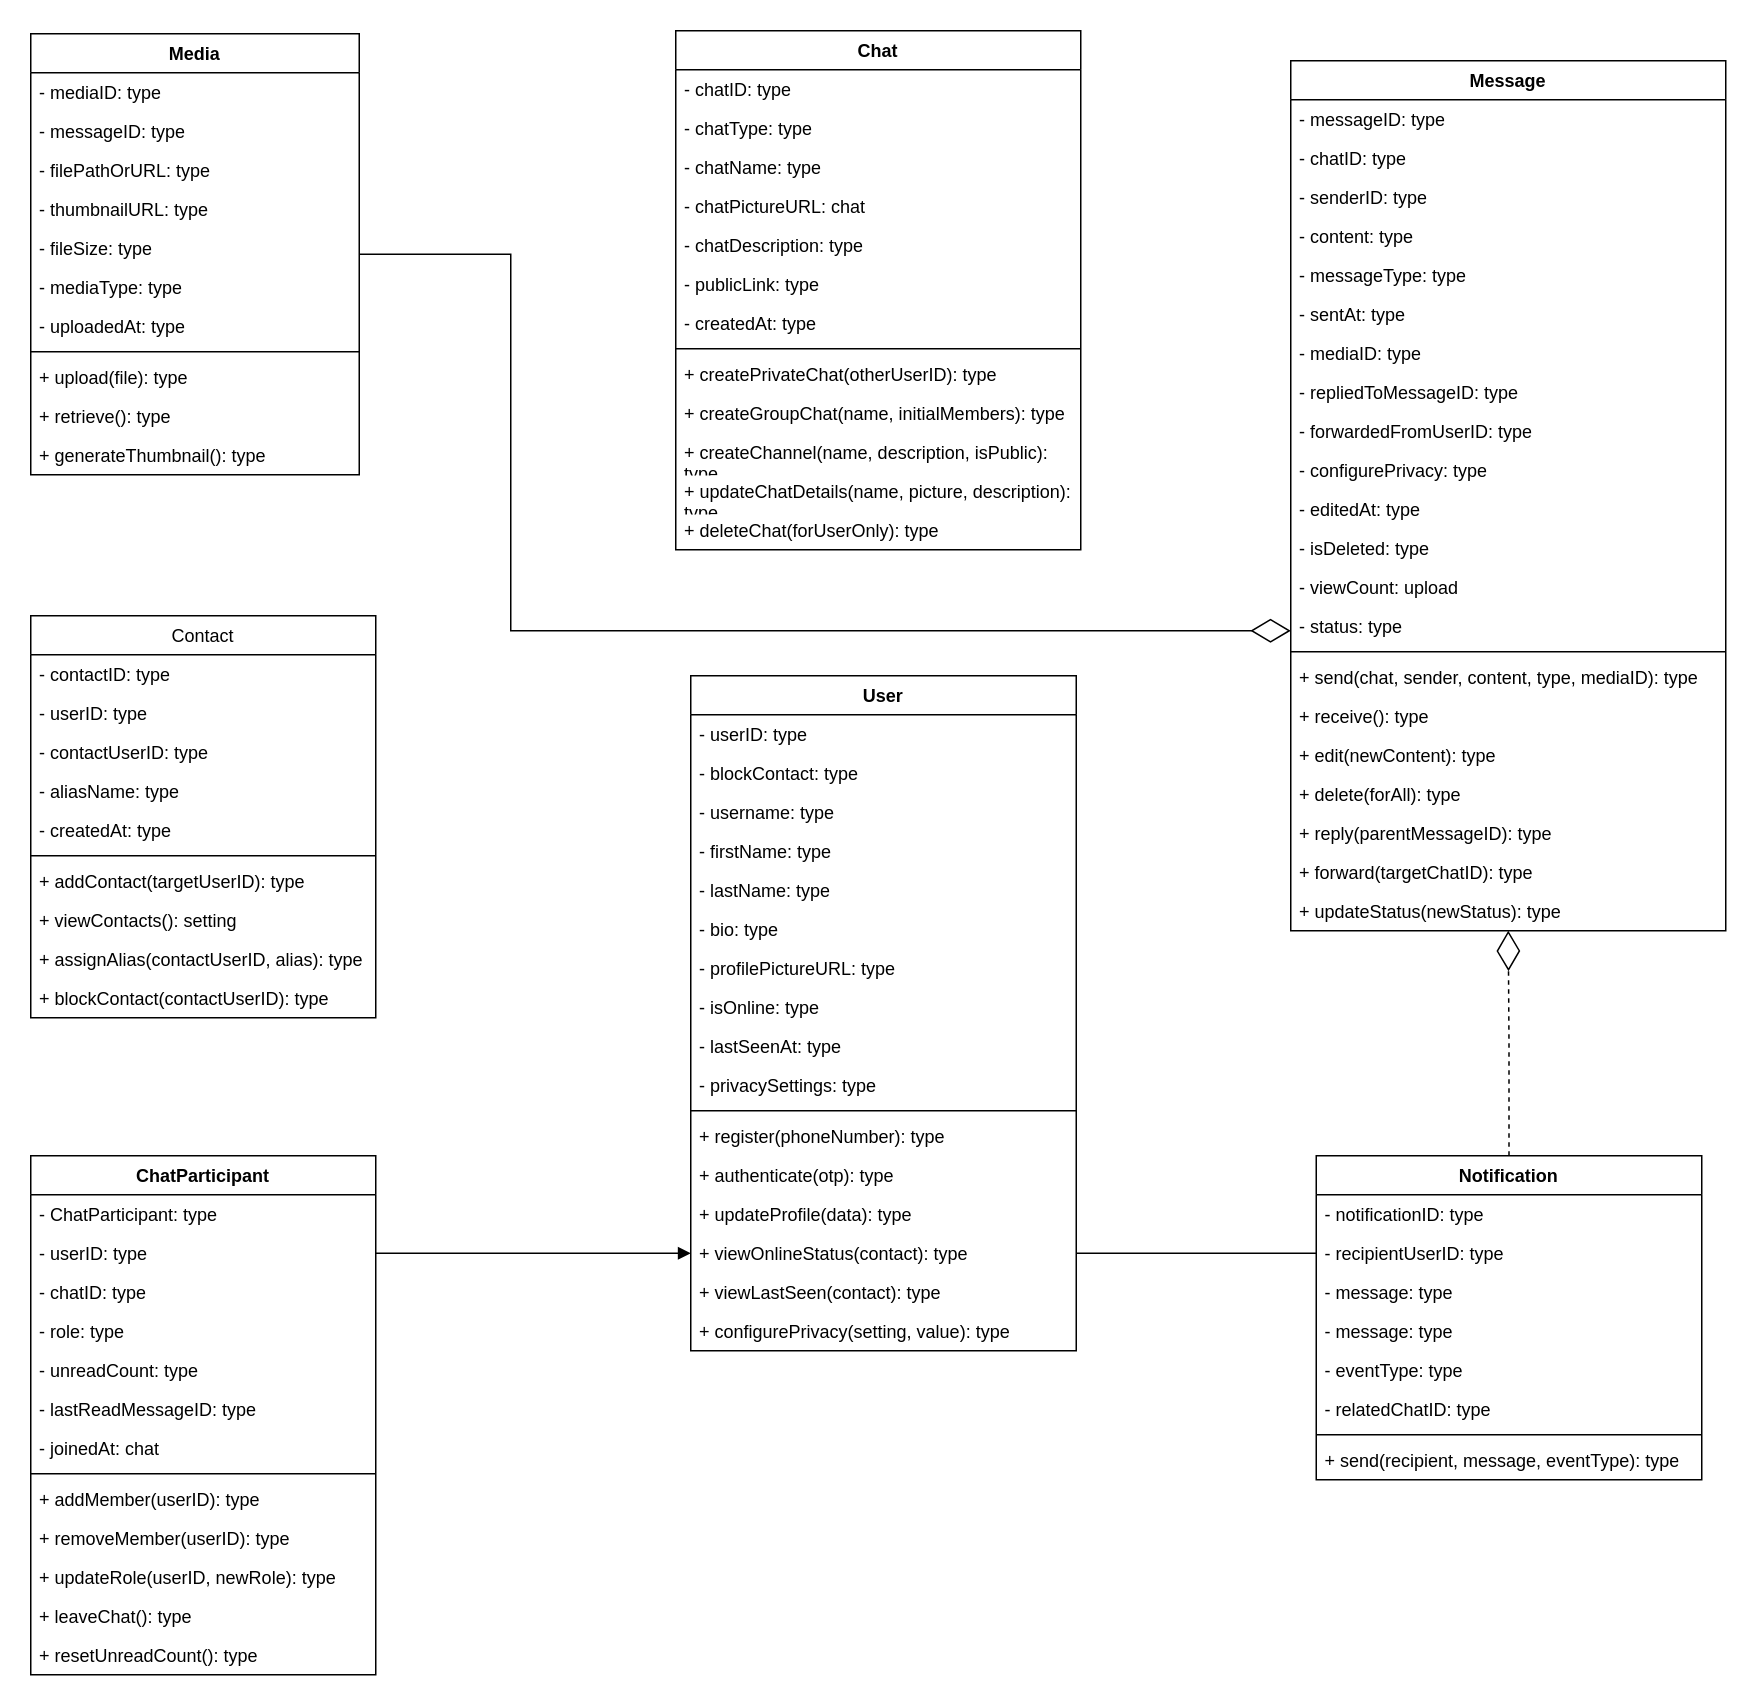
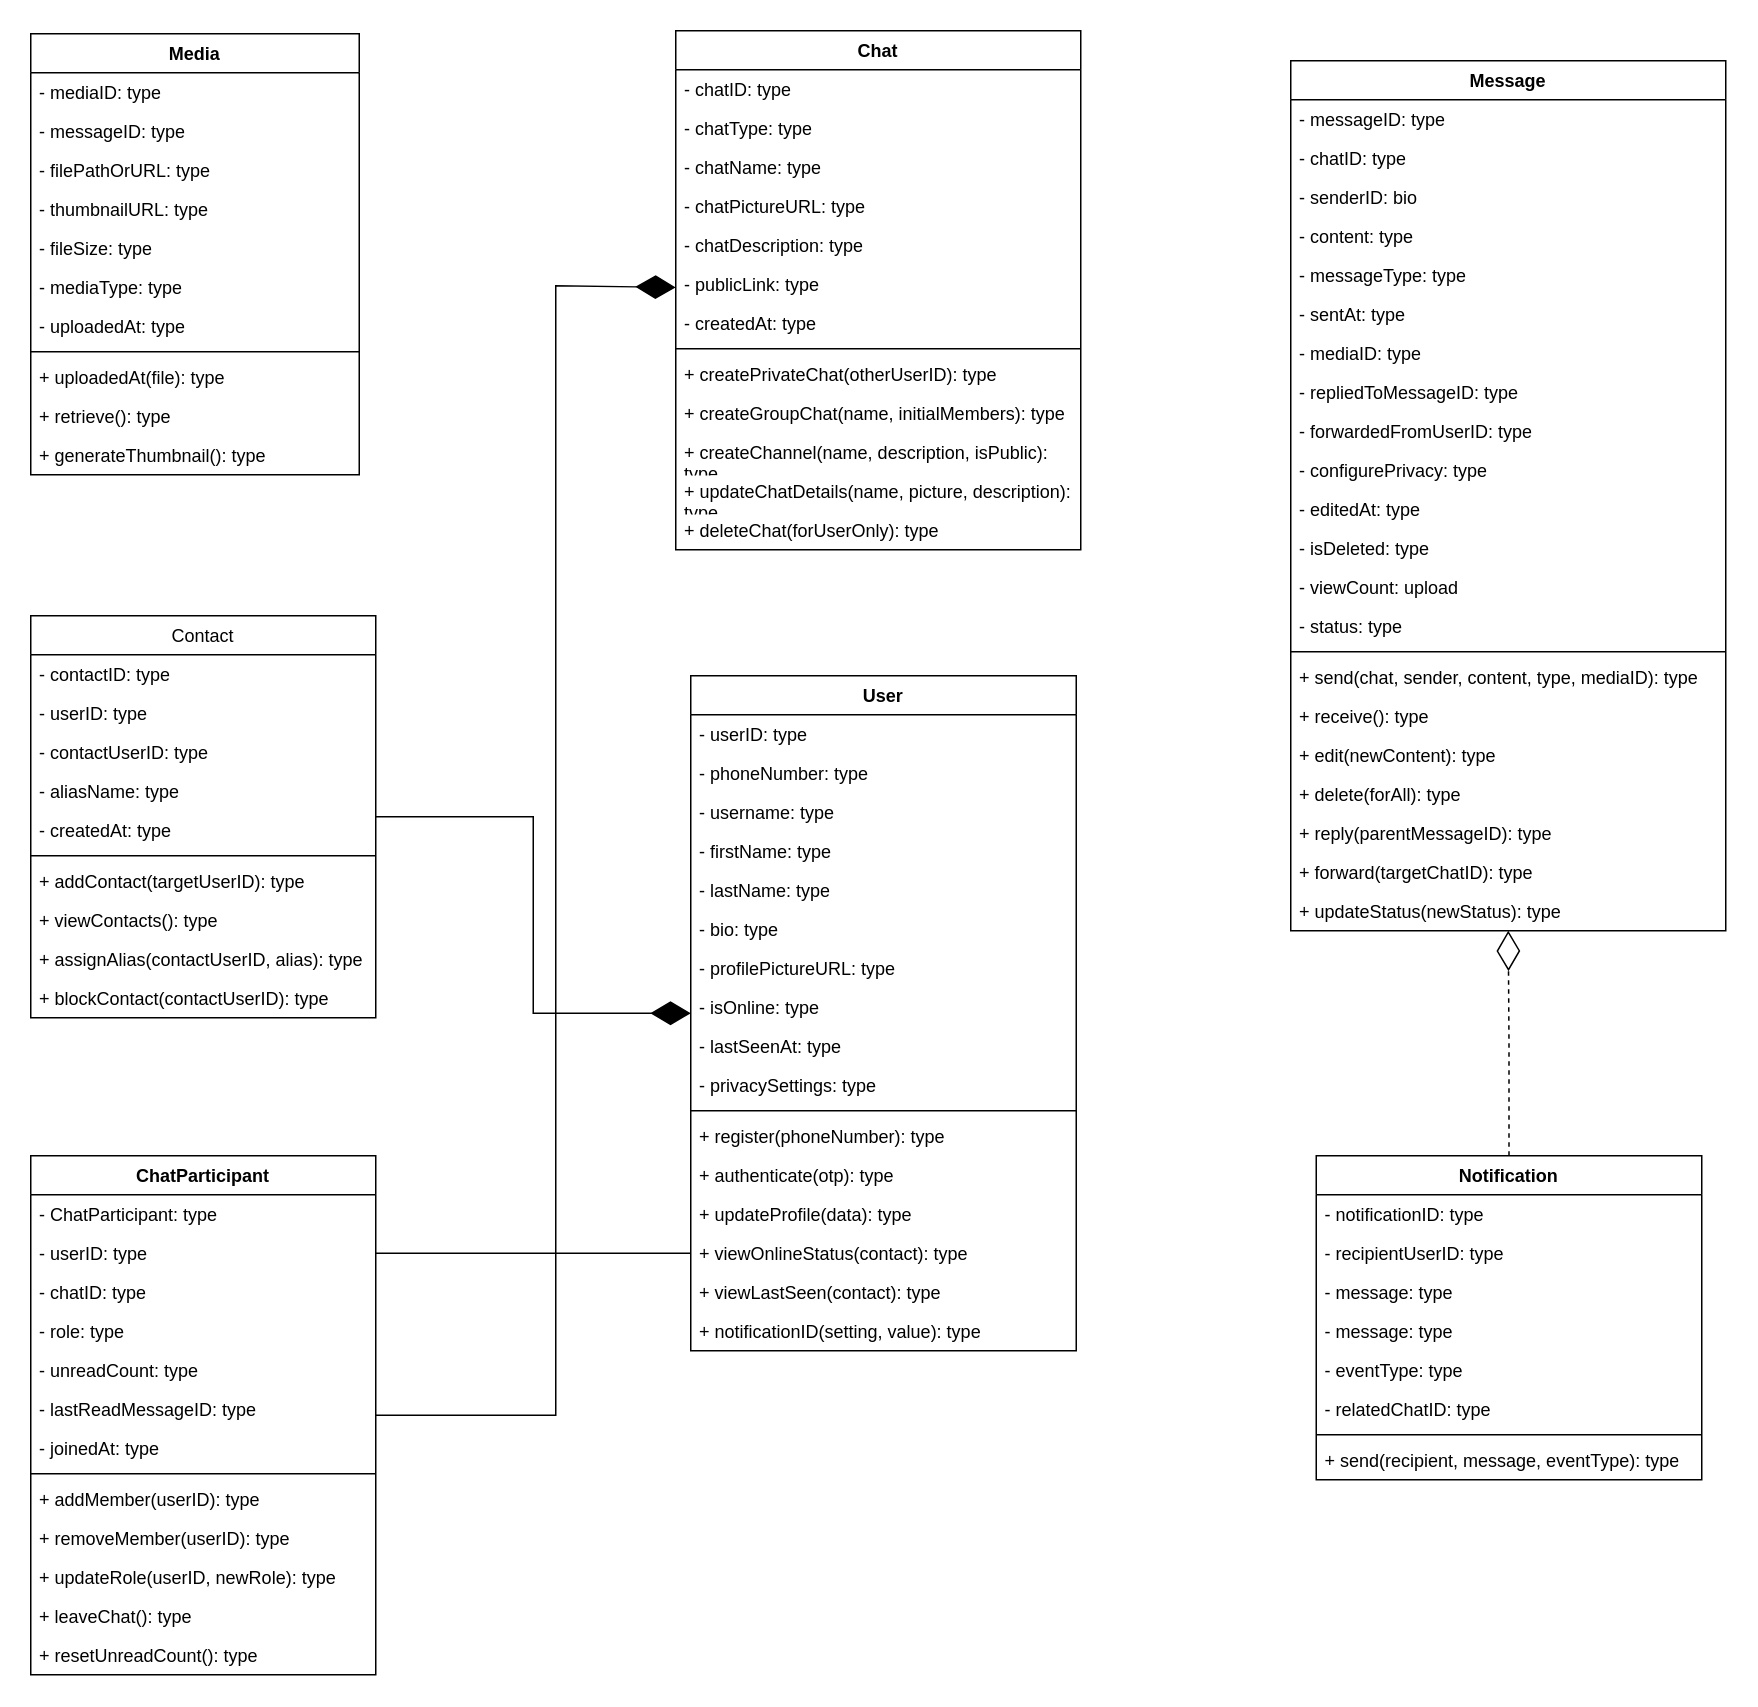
(1373, 199) -> (1366, 199)
(786, 208) -> (786, 208)
(127, 379) -> (147, 379)
(619, 631) -> none
(791, 775) -> (788, 775)
none -> (533, 896)
none -> (556, 900)
(154, 922) -> (141, 922)
(677, 1253) -> (682, 1253)
(1196, 1253) -> none
(880, 1333) -> (868, 1333)
(111, 1450) -> (111, 1450)
